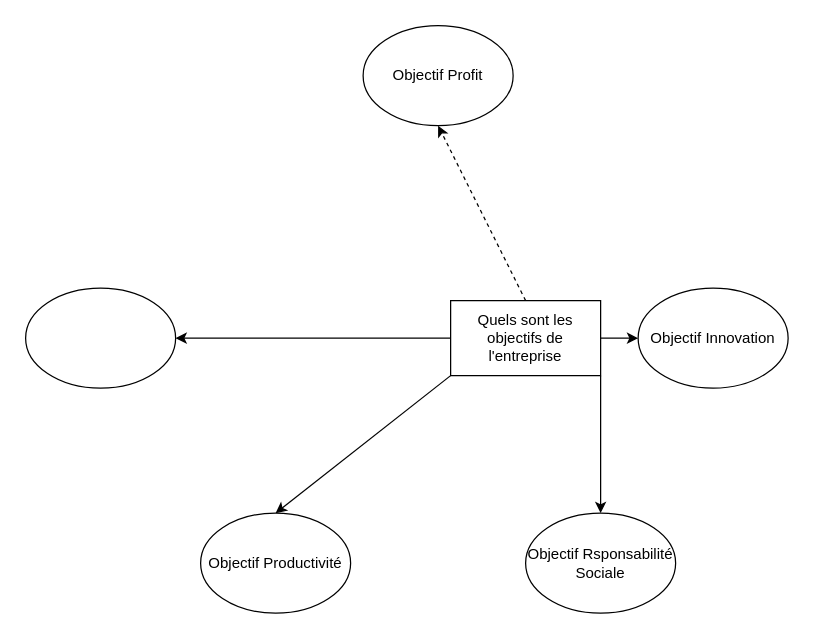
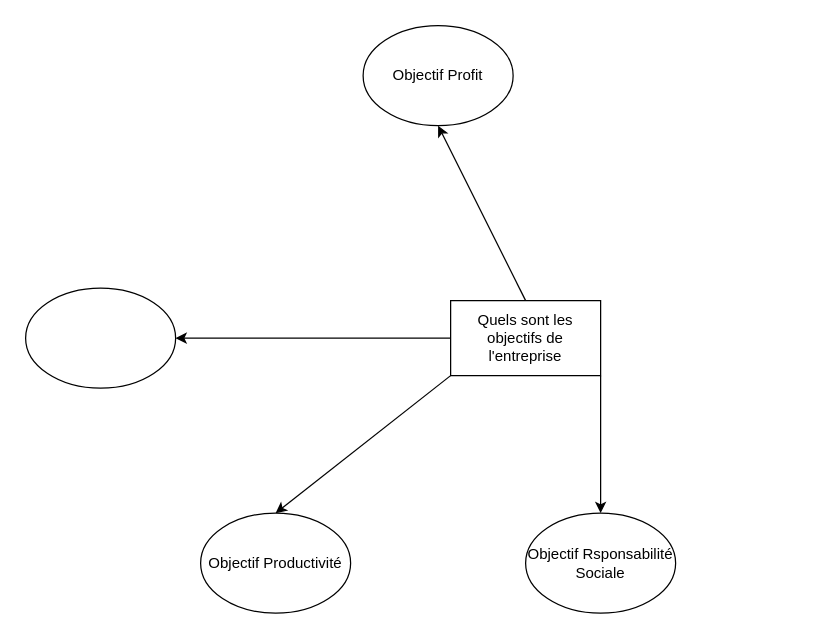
(483, 215) -> (483, 215)
(615, 338) -> none
(713, 338) -> none
